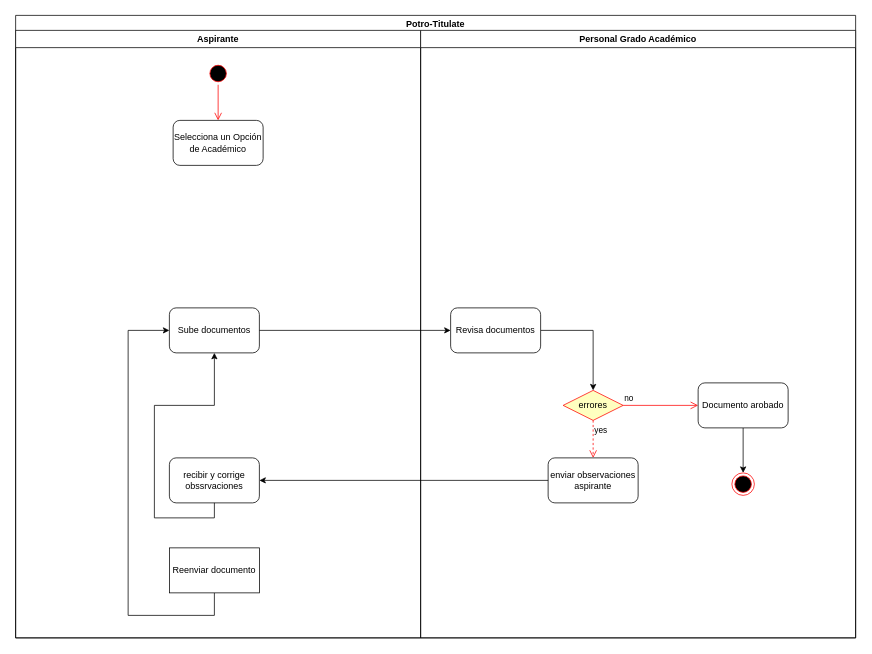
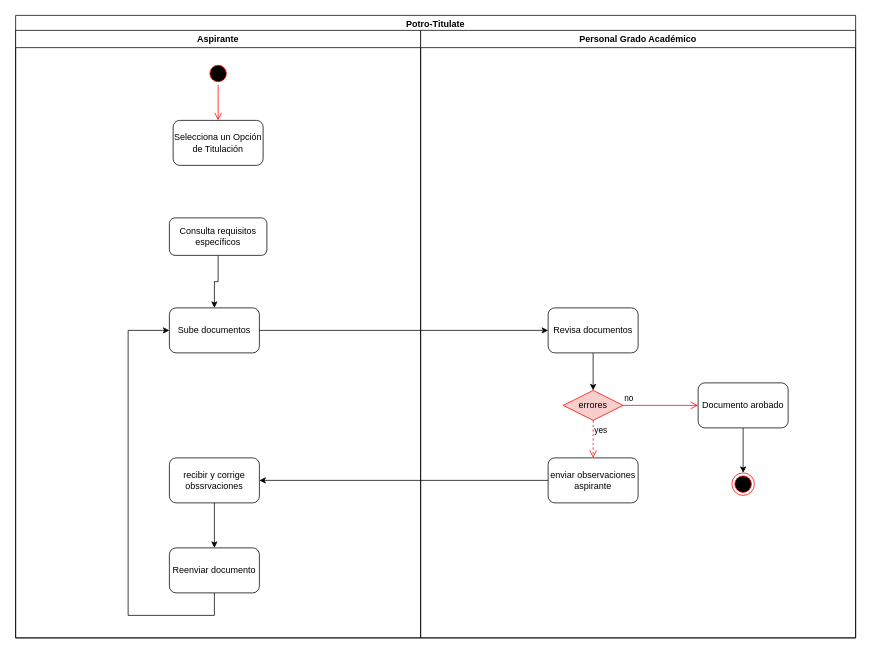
(218, 143) -> (218, 143)
none -> (218, 237)
none -> (214, 289)
(495, 330) -> (593, 330)
(593, 405) -> (593, 405)
(154, 409) -> (214, 529)
(214, 570) -> (214, 570)
